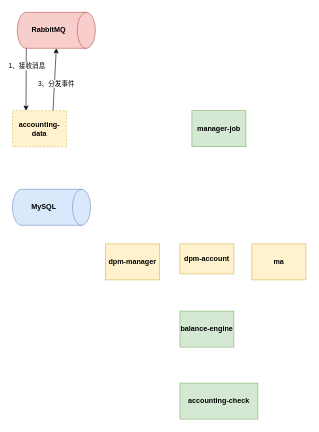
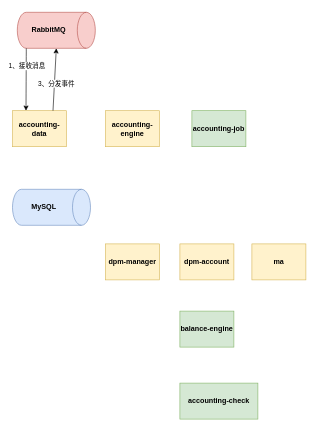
(39, 129) -> (39, 129)
none -> (132, 129)
(219, 129) -> (219, 129)
(207, 259) -> (207, 262)
